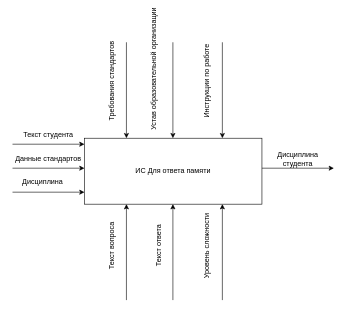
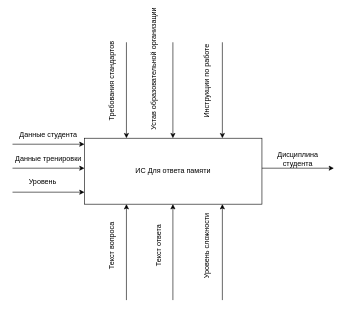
(48, 135) -> (48, 135)
(48, 159) -> (48, 159)
(43, 182) -> (43, 182)
